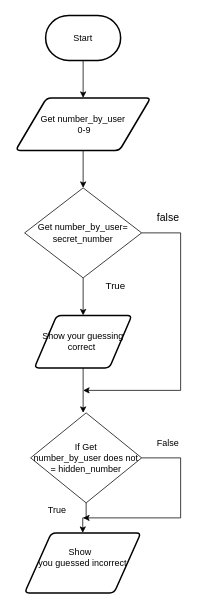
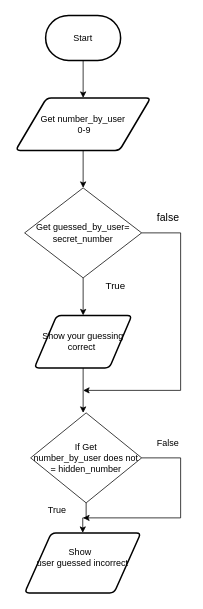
(83, 233) -> (83, 233)
(83, 563) -> (83, 563)
